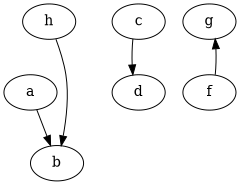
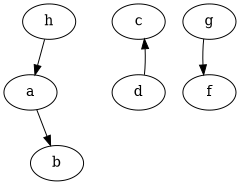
(132, 52) -> (145, 62)
(216, 62) -> (203, 52)
(67, 87) -> (41, 52)
